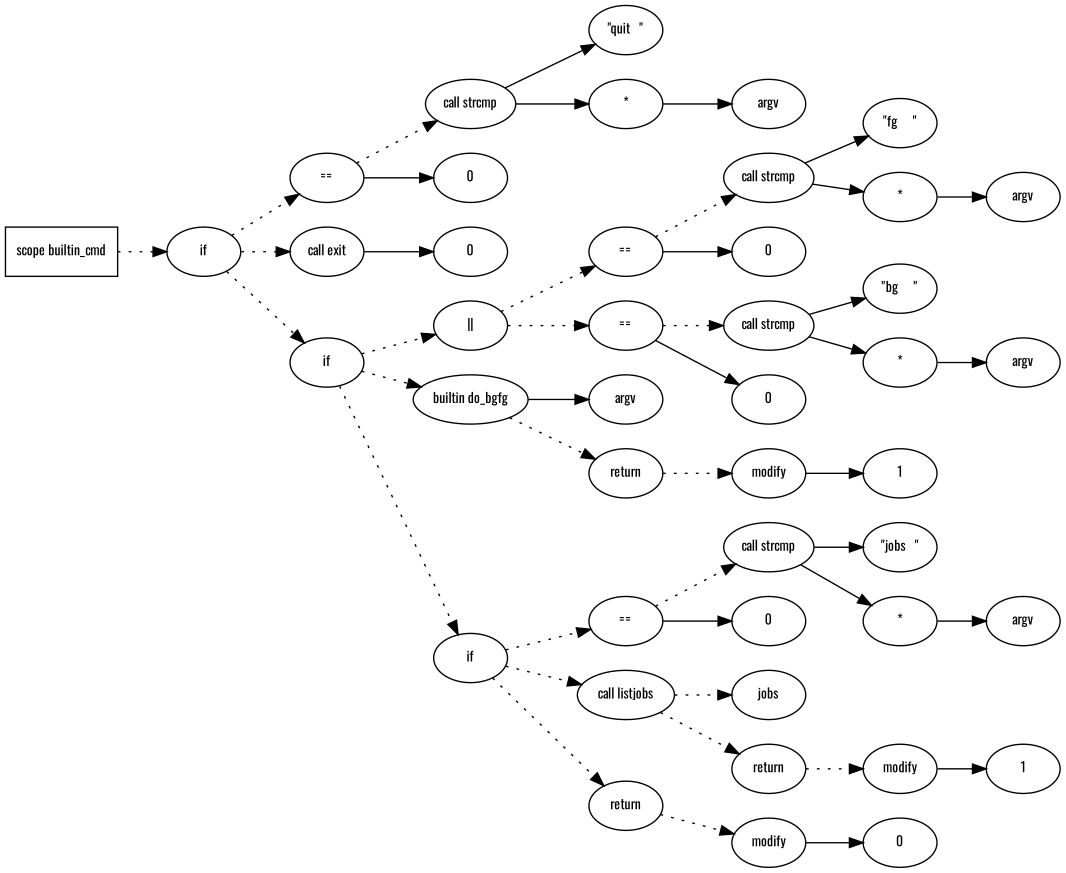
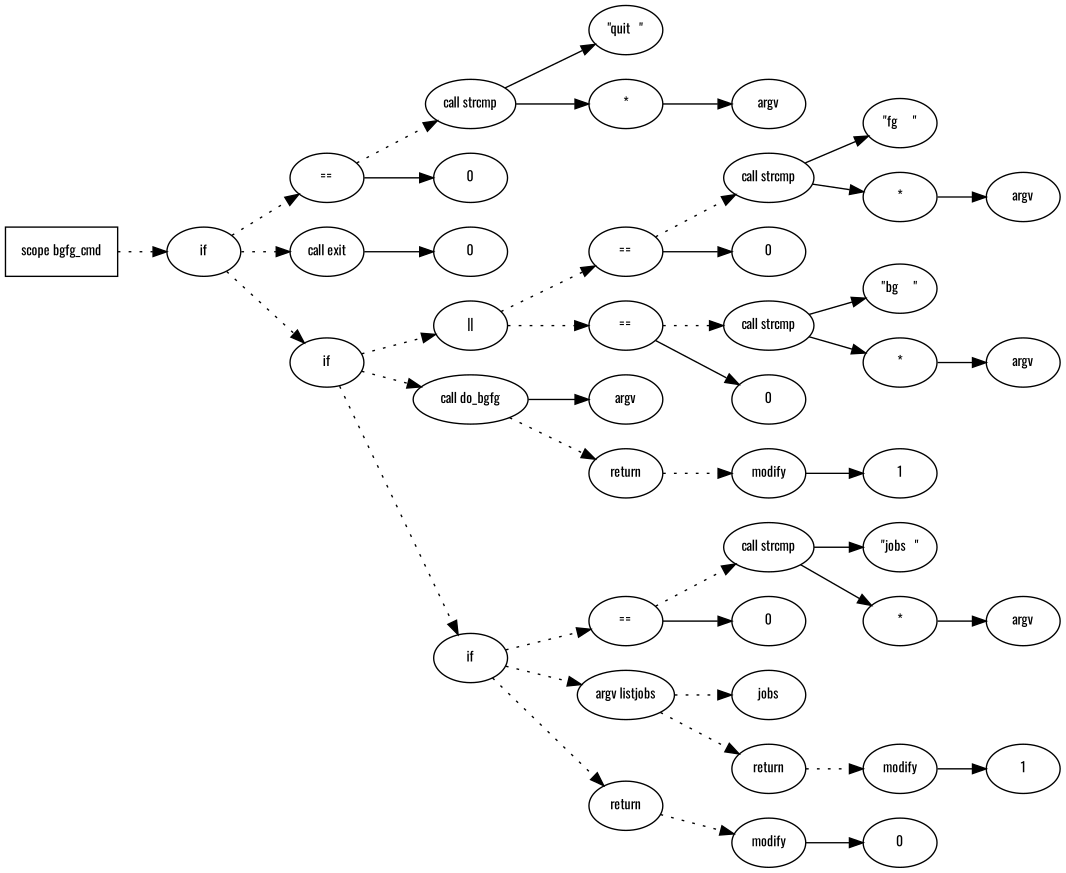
(62, 252) -> (62, 252)
(471, 399) -> (471, 399)
(626, 695) -> (626, 695)
